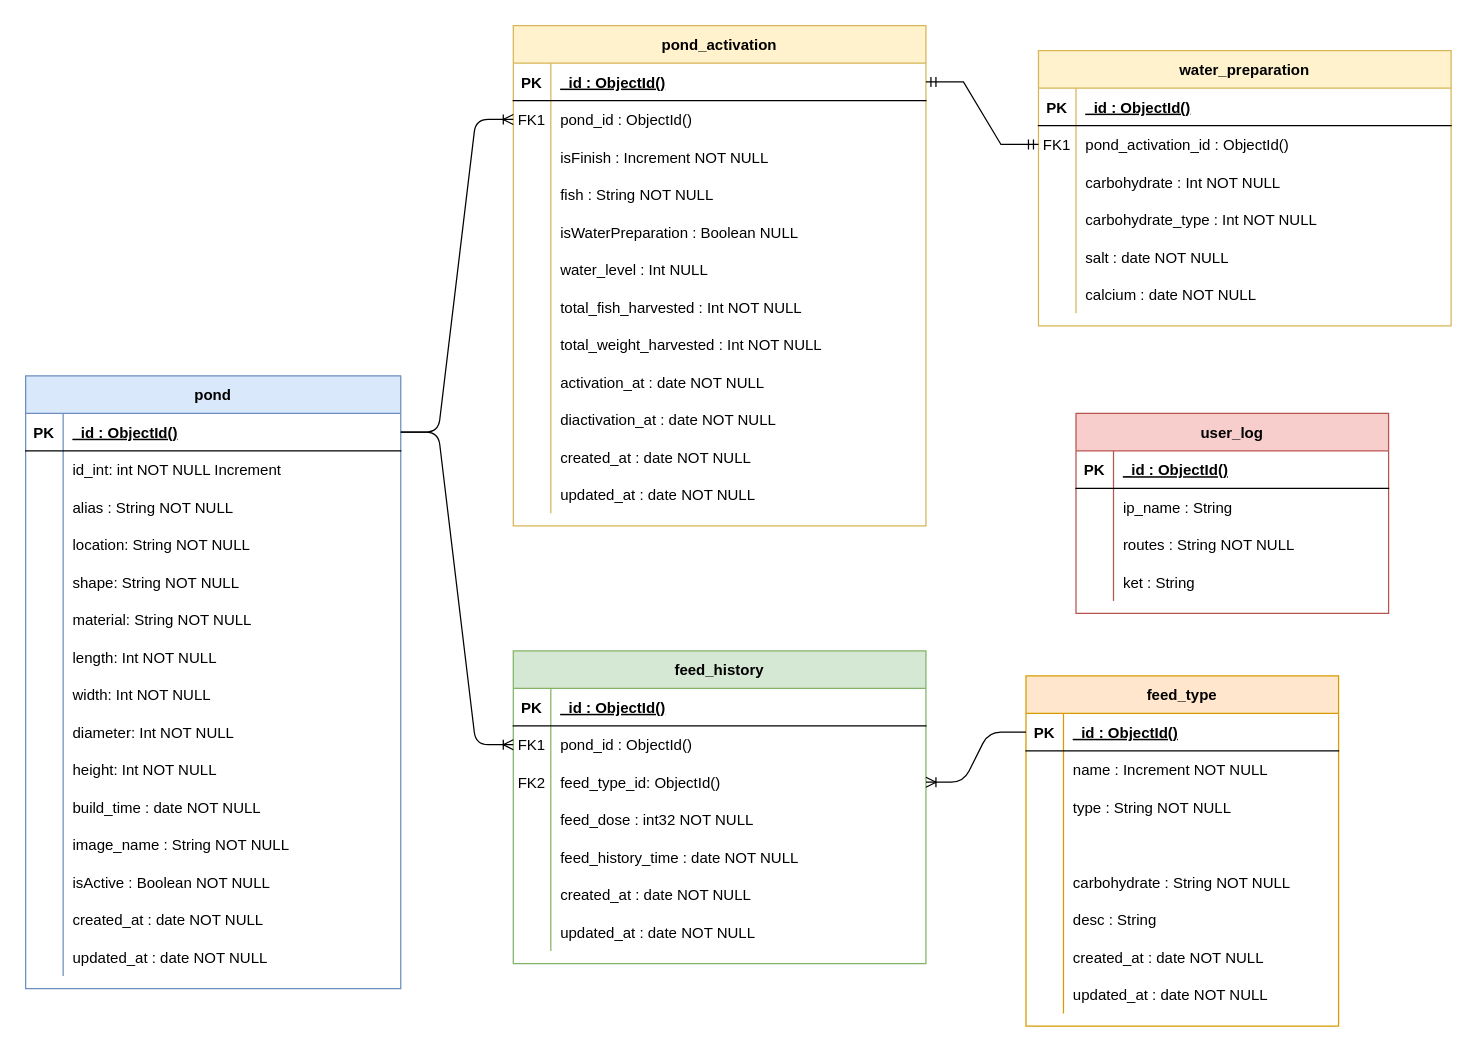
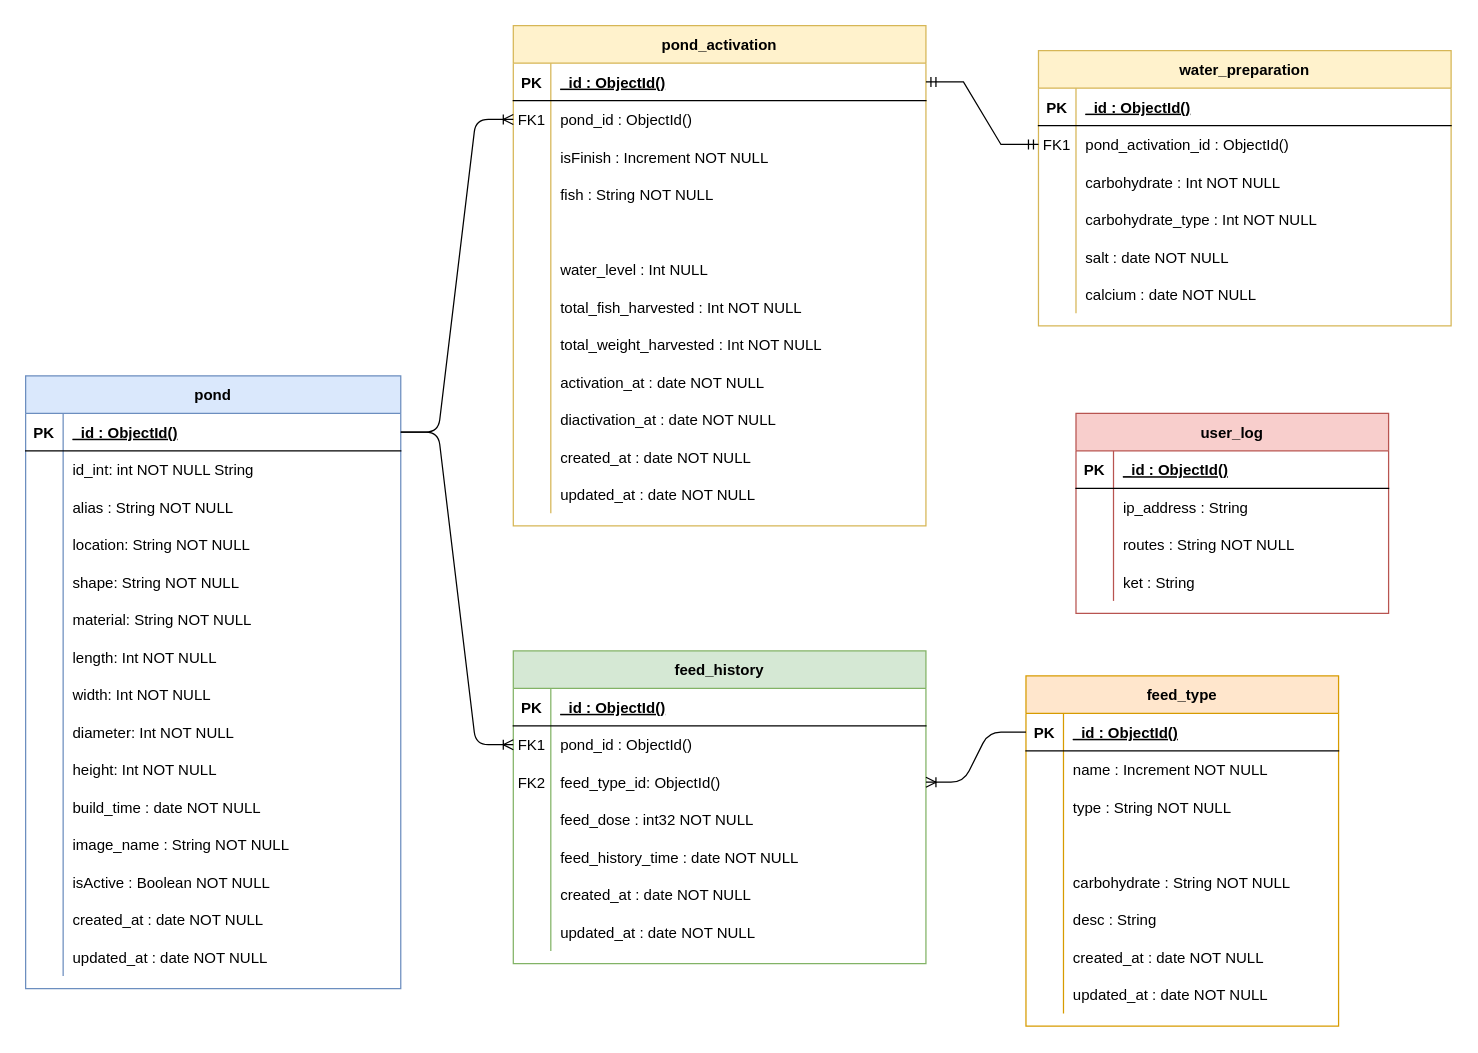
(738, 232) -> none
(183, 470) -> (168, 470)
(1180, 508) -> (1193, 508)
